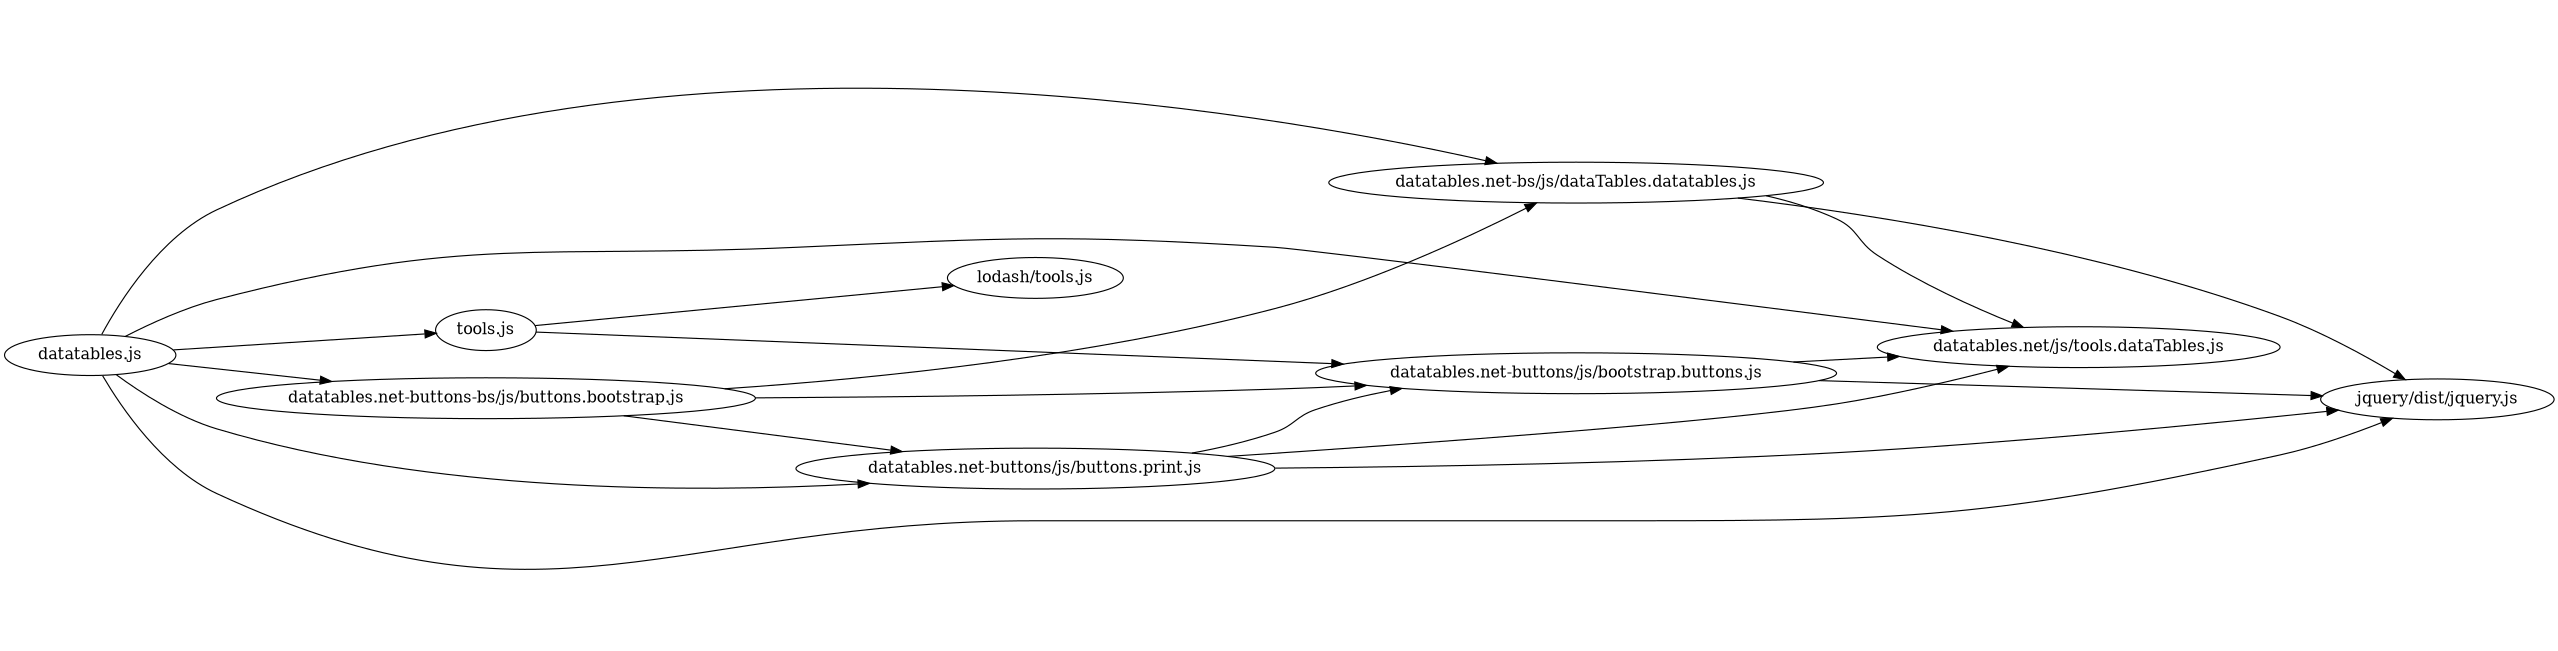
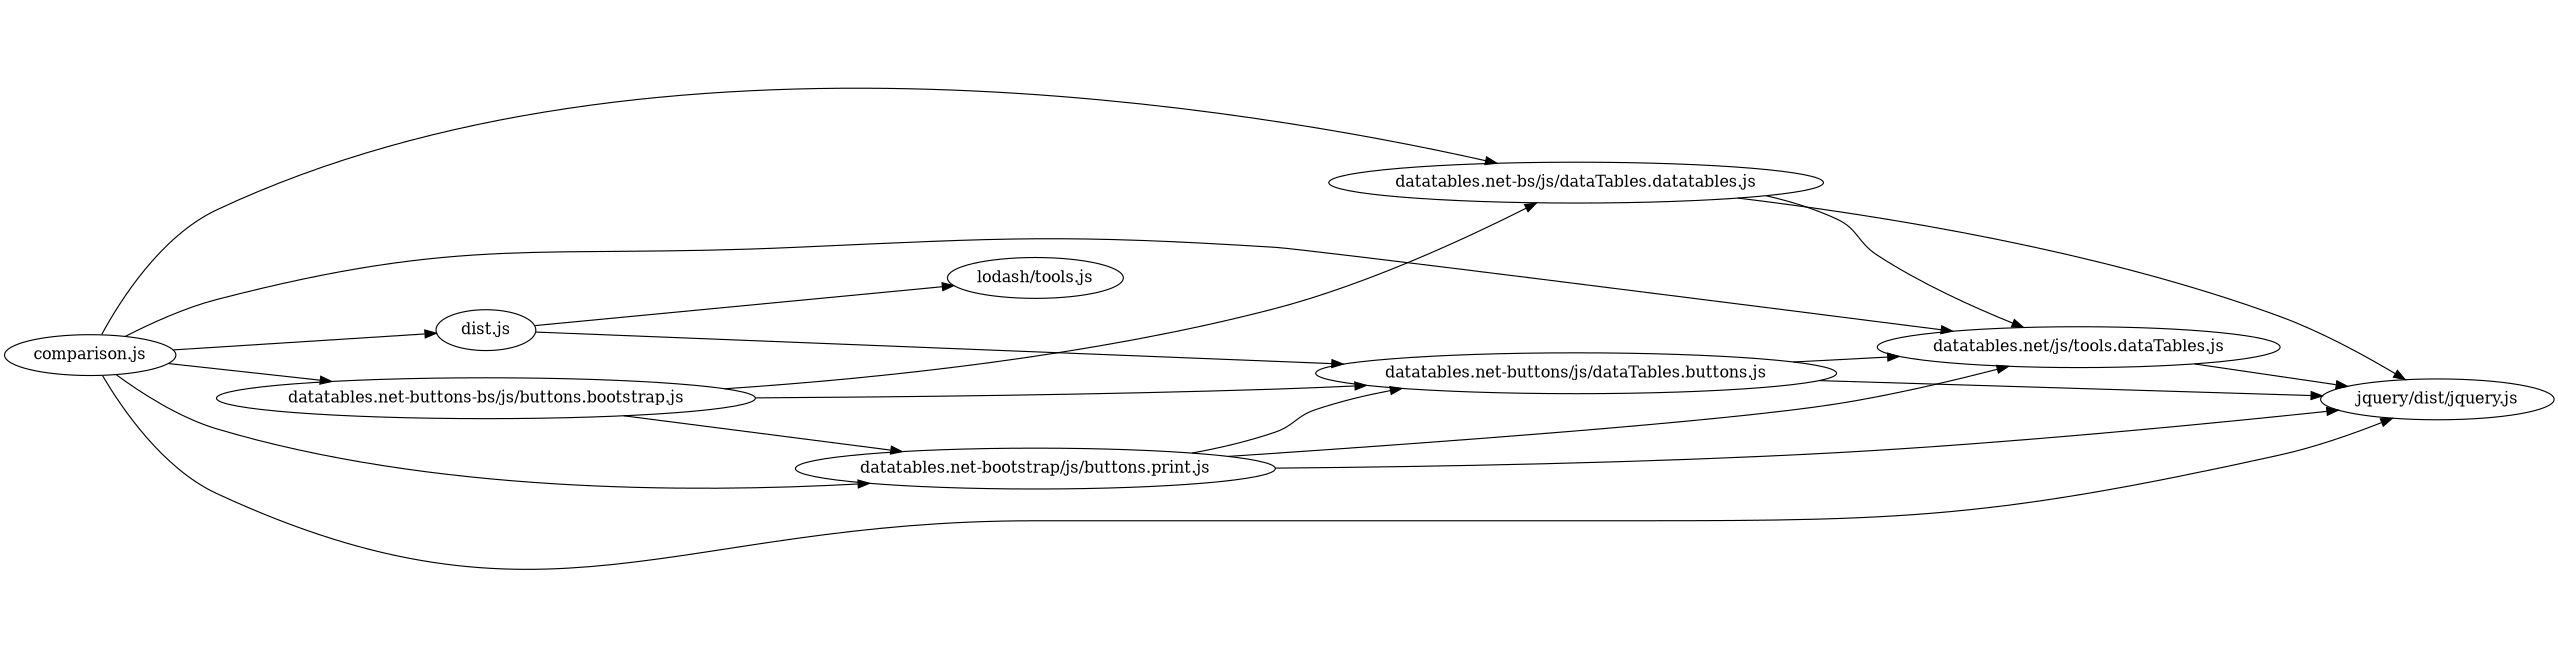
(486, 330) -> (486, 330)
(90, 355) -> (90, 355)
(1576, 373) -> (1576, 373)
none -> (2265, 374)
(1035, 469) -> (1035, 469)
